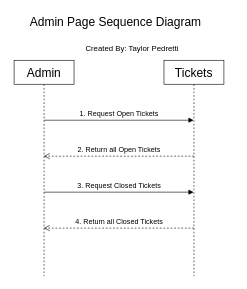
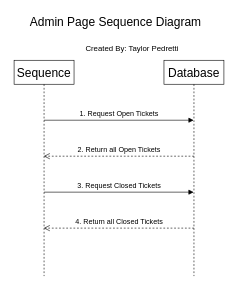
(44, 72) -> (44, 72)
(194, 72) -> (194, 72)
